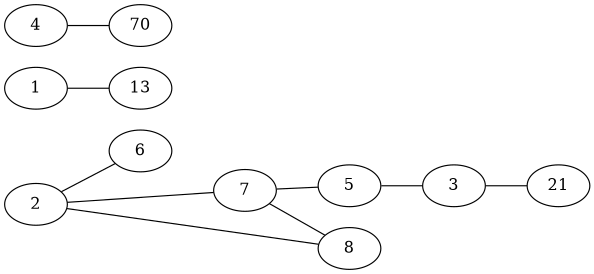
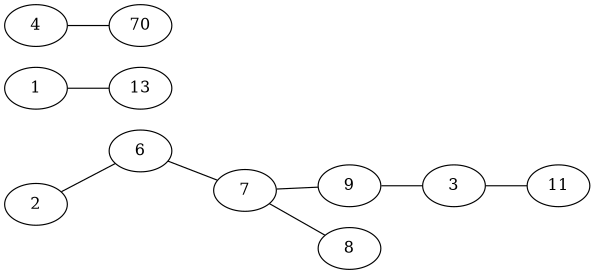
(349, 186) -> (349, 186)
(558, 186) -> (558, 186)
(140, 197) -> (193, 171)
(193, 226) -> none
